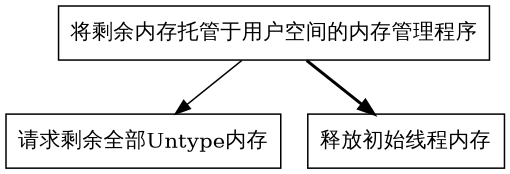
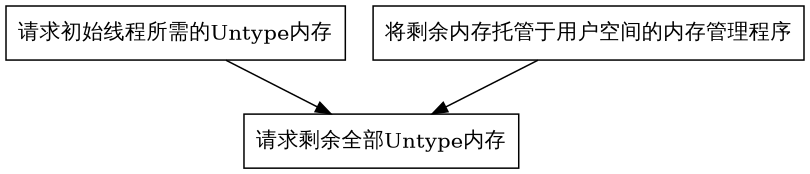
none -> (176, 33)
(406, 141) -> none
